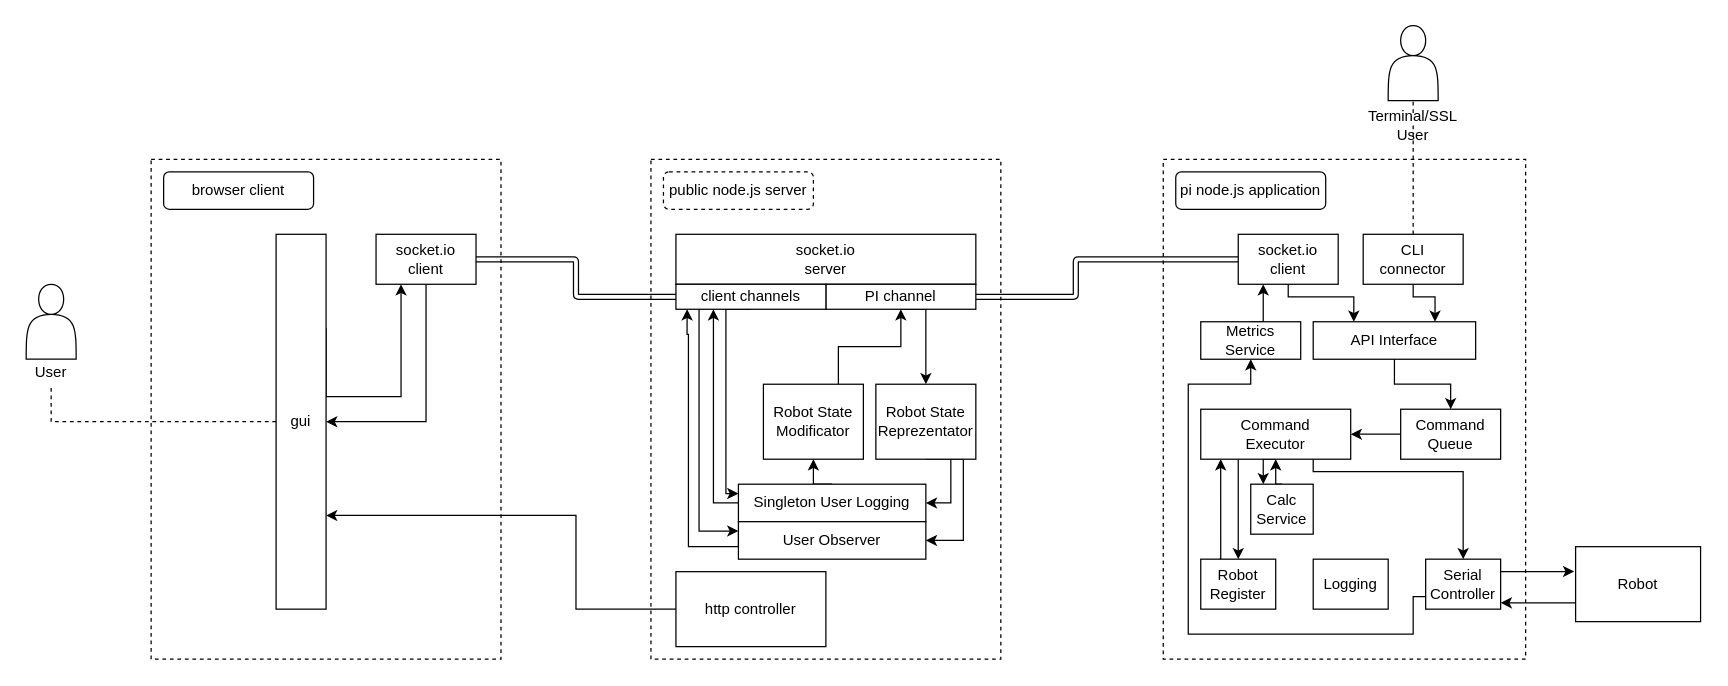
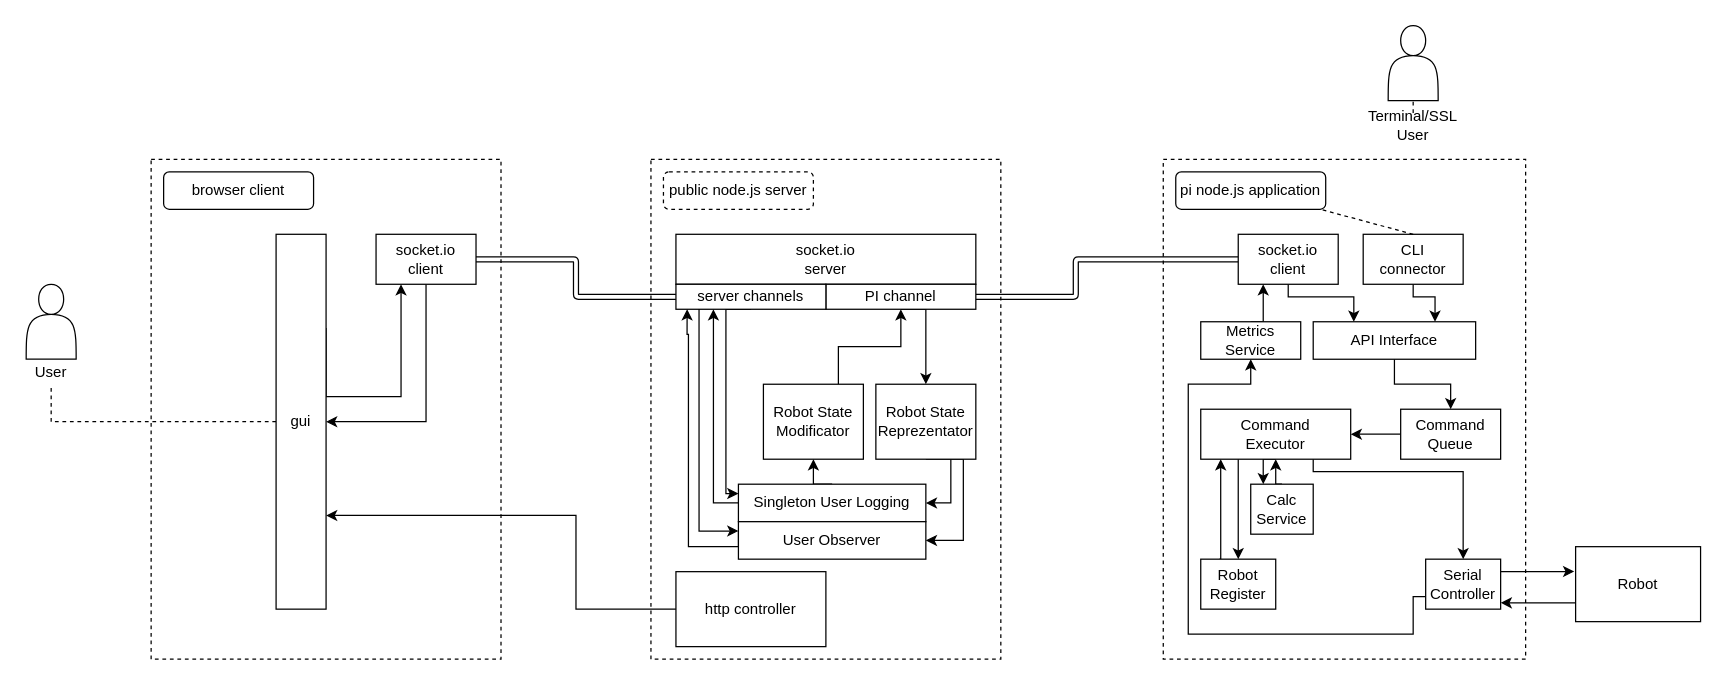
(1413, 180) -> (1368, 222)
(751, 297) -> (751, 297)
(1351, 584) -> none
